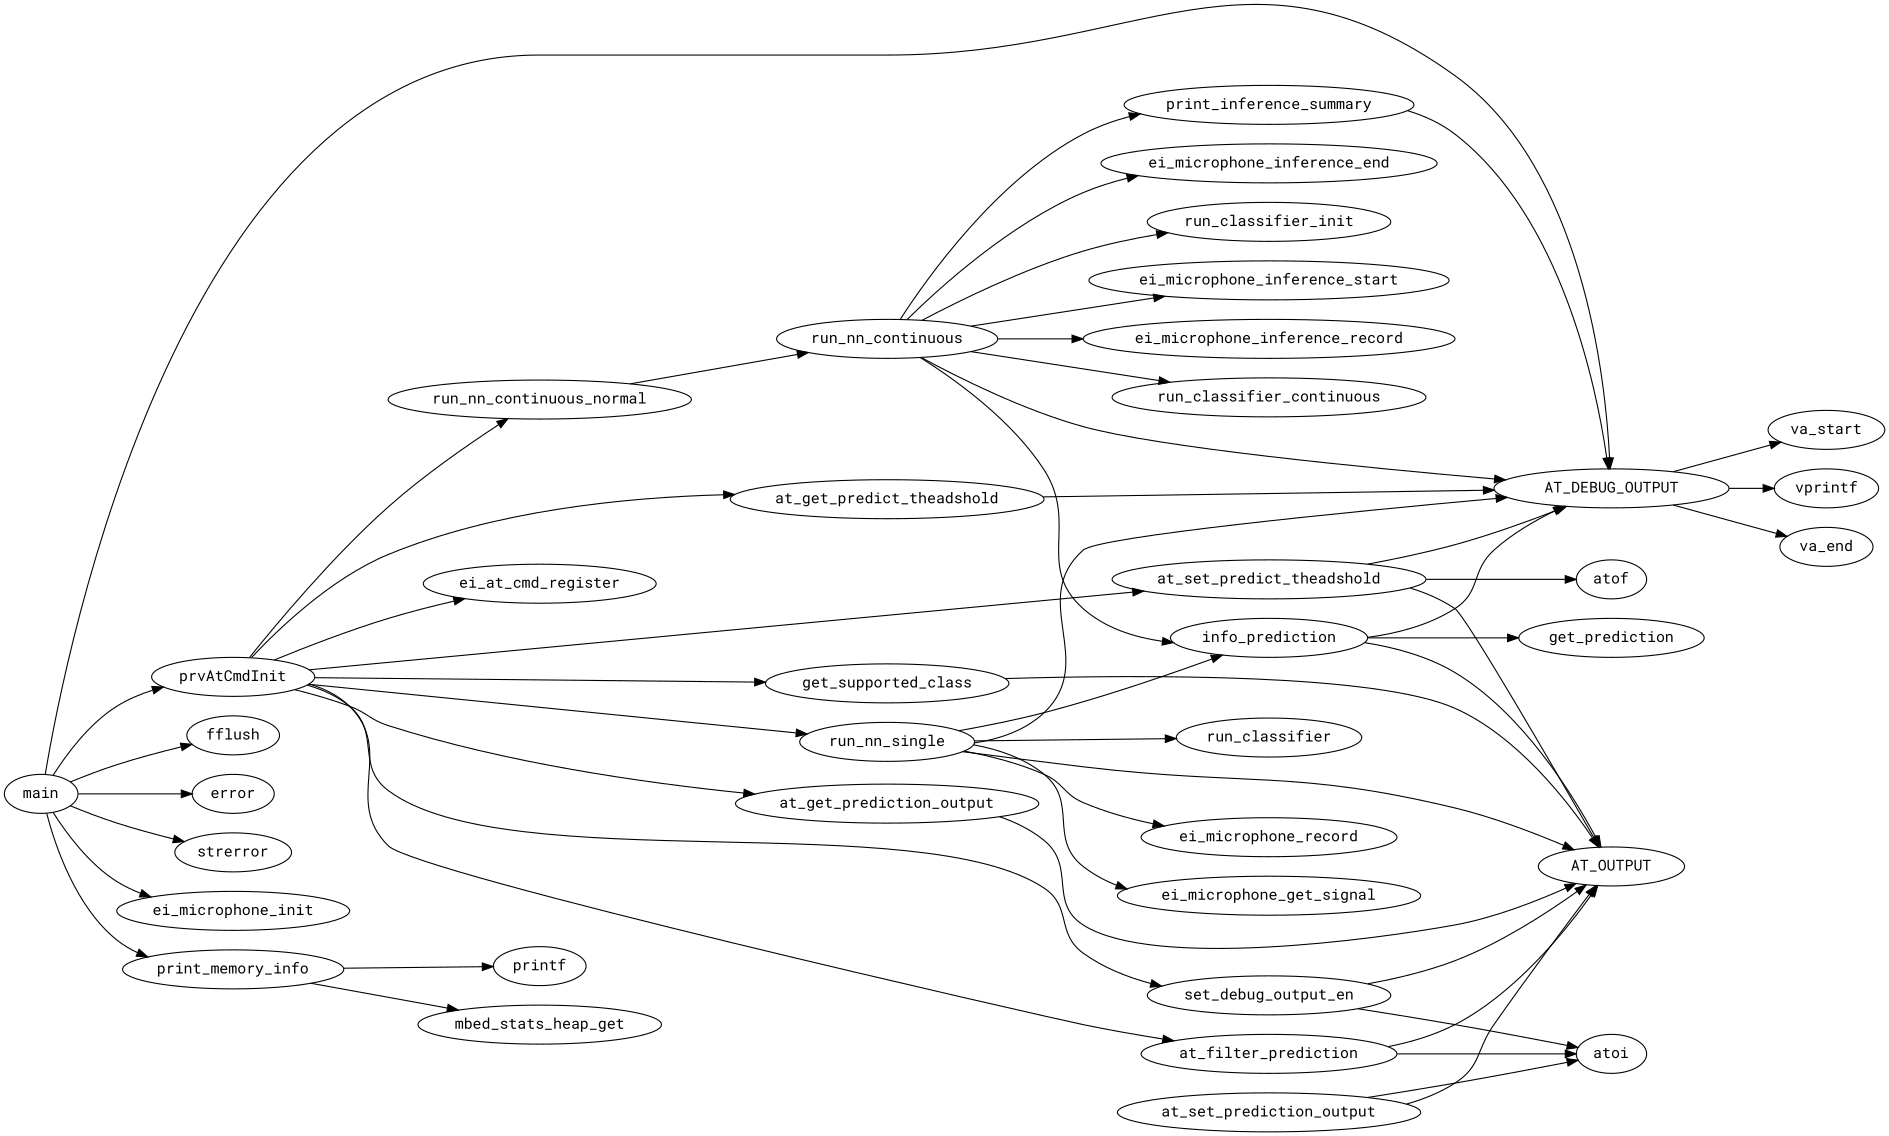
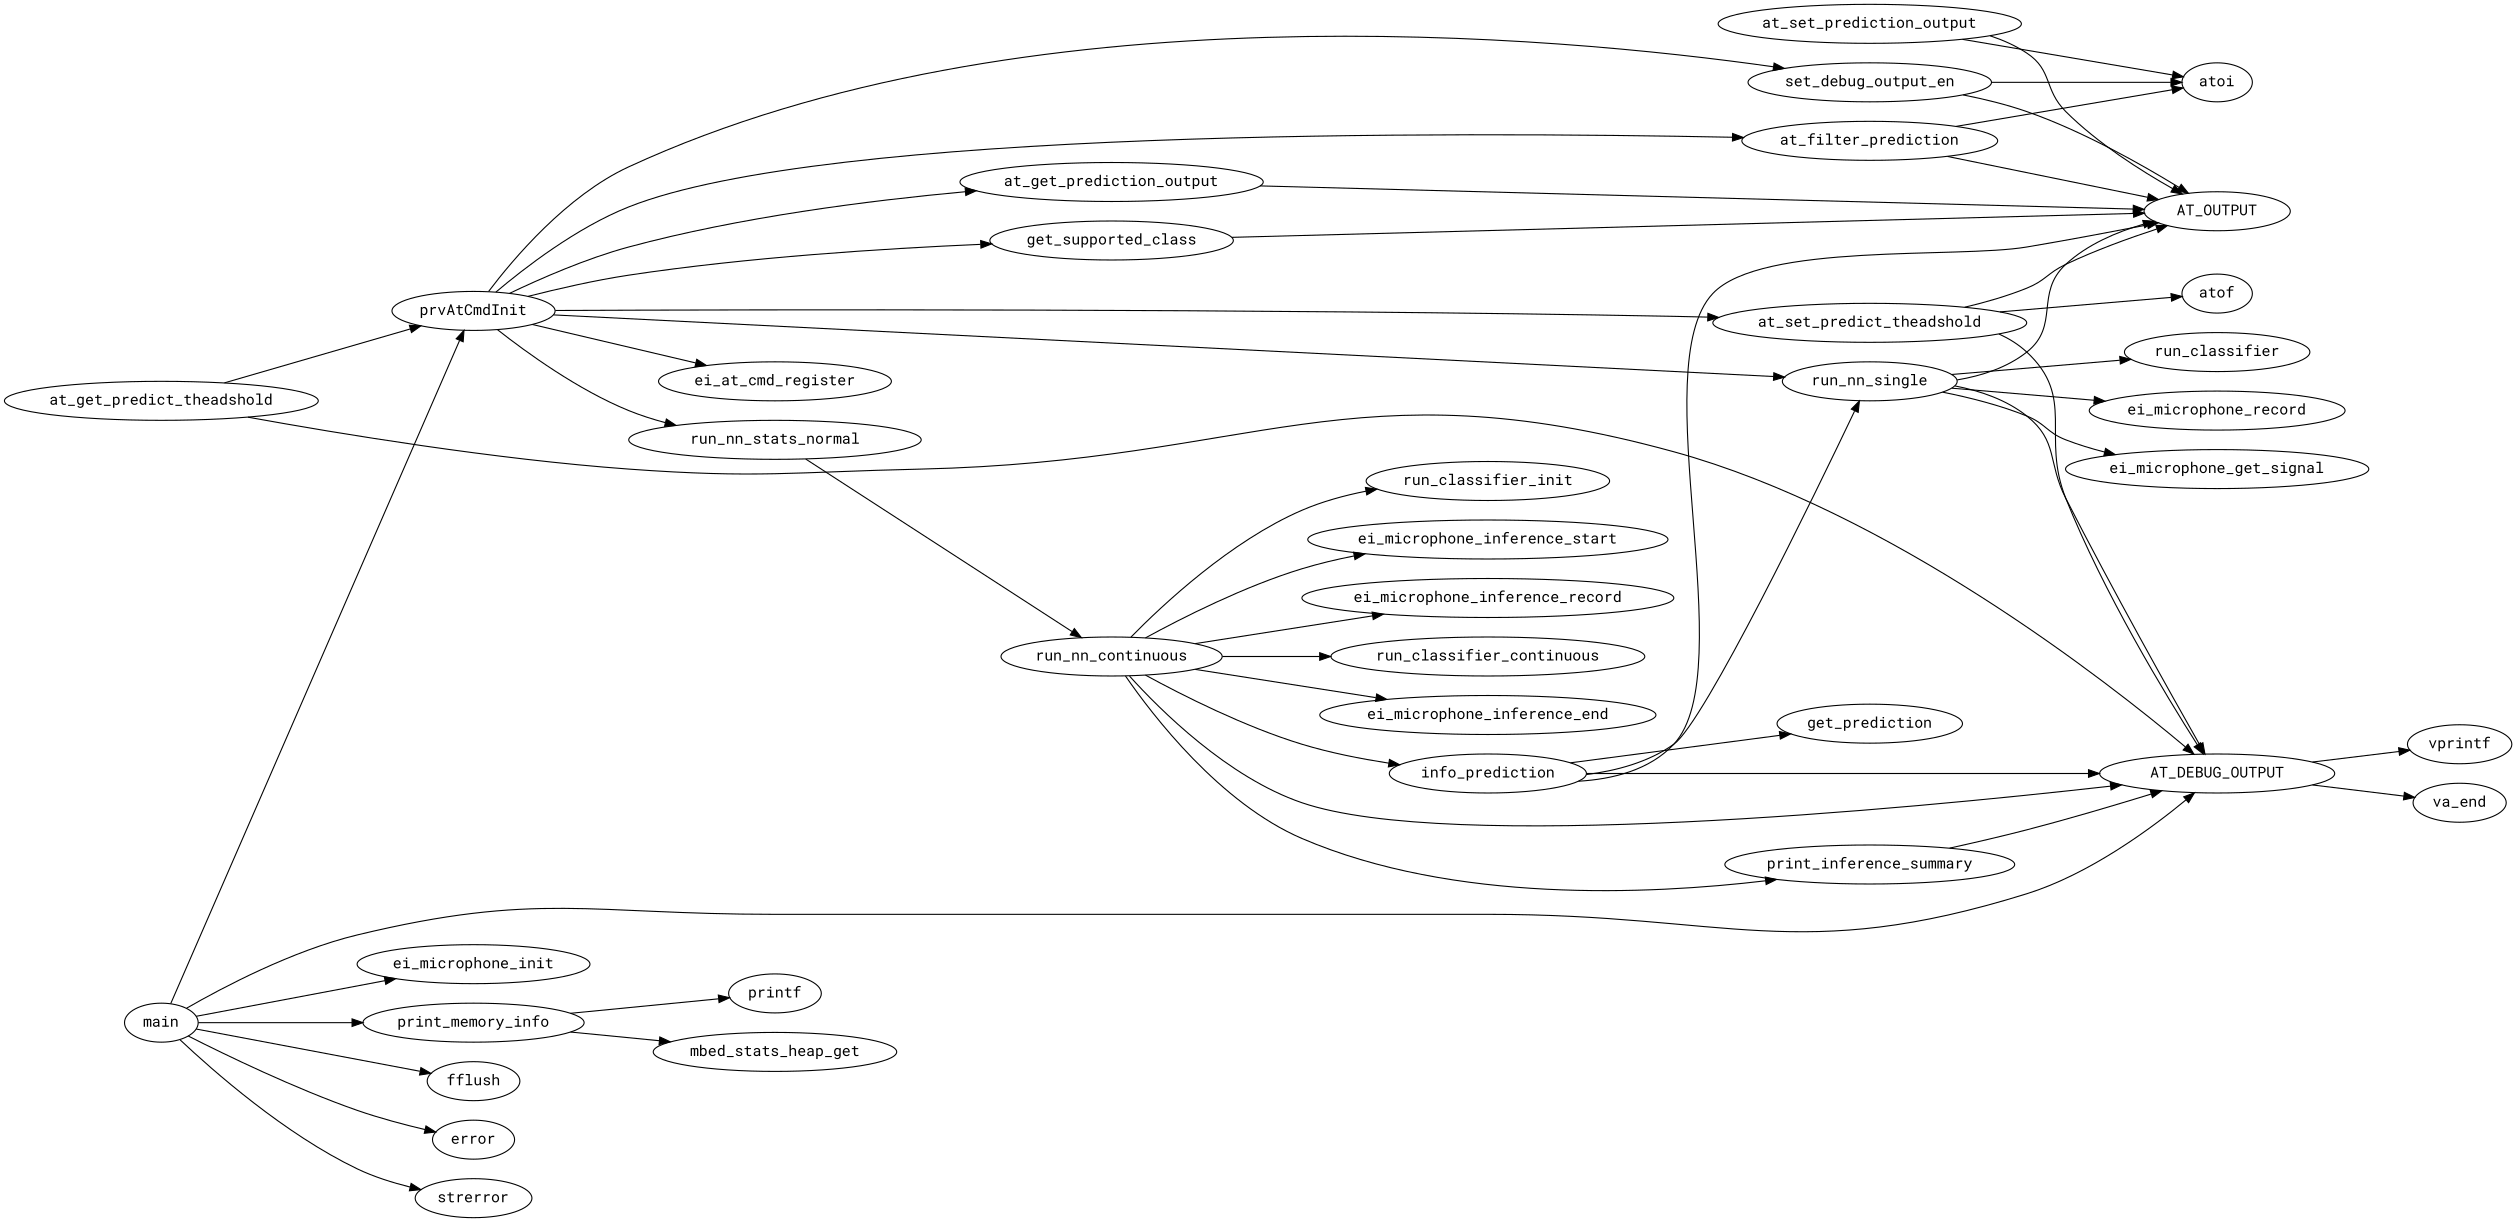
(540, 400) -> (775, 440)
(1826, 430) -> none
(469, 528) -> (317, 356)
(1087, 701) -> (1749, 623)
